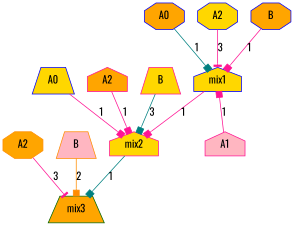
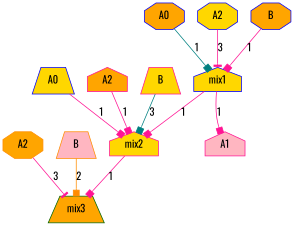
(222, 116) -> (216, 109)
(109, 173) -> (109, 173)
